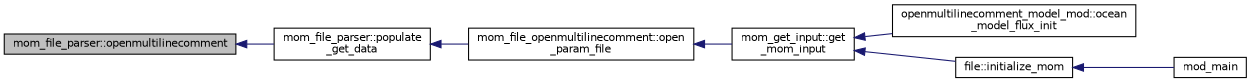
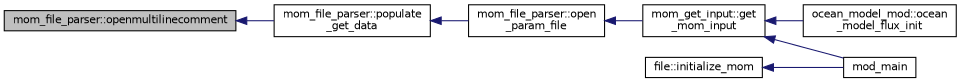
(1014, 21) -> (880, 21)
(581, 44) -> (537, 21)
(910, 56) -> (809, 49)
